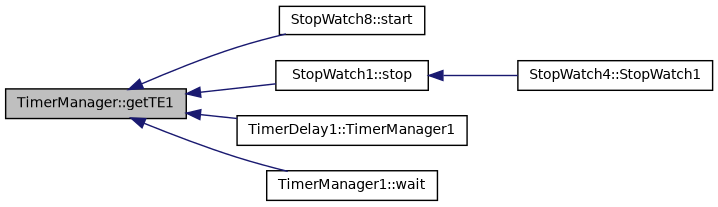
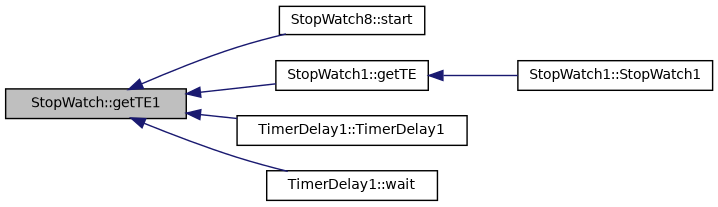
(352, 75) -> (352, 75)
(615, 75) -> (615, 75)
(96, 104) -> (96, 104)
(352, 131) -> (352, 131)
(352, 186) -> (352, 186)
